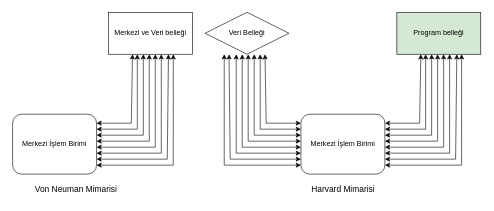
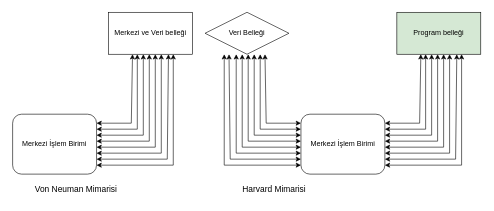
(343, 189) -> (274, 189)
